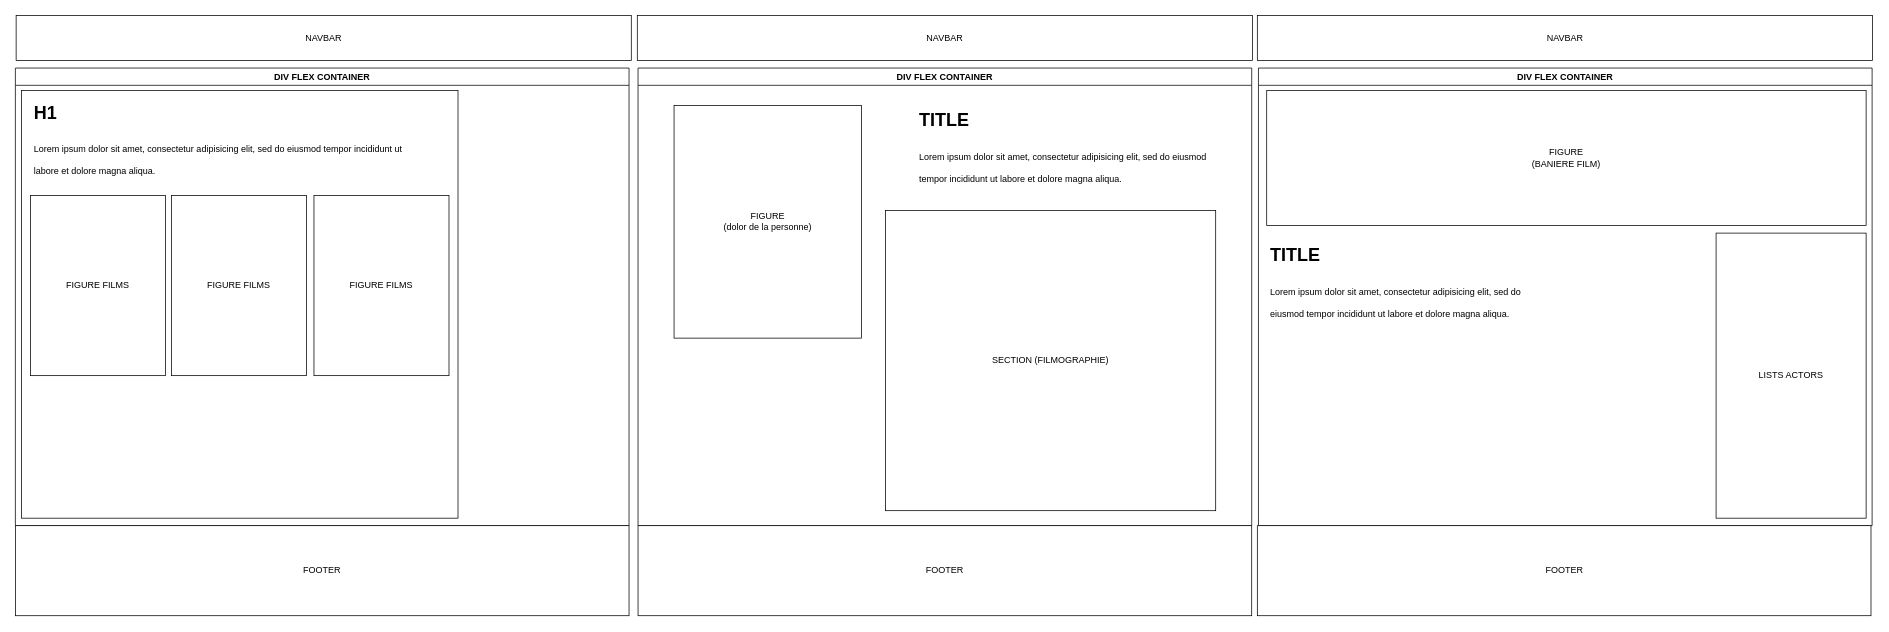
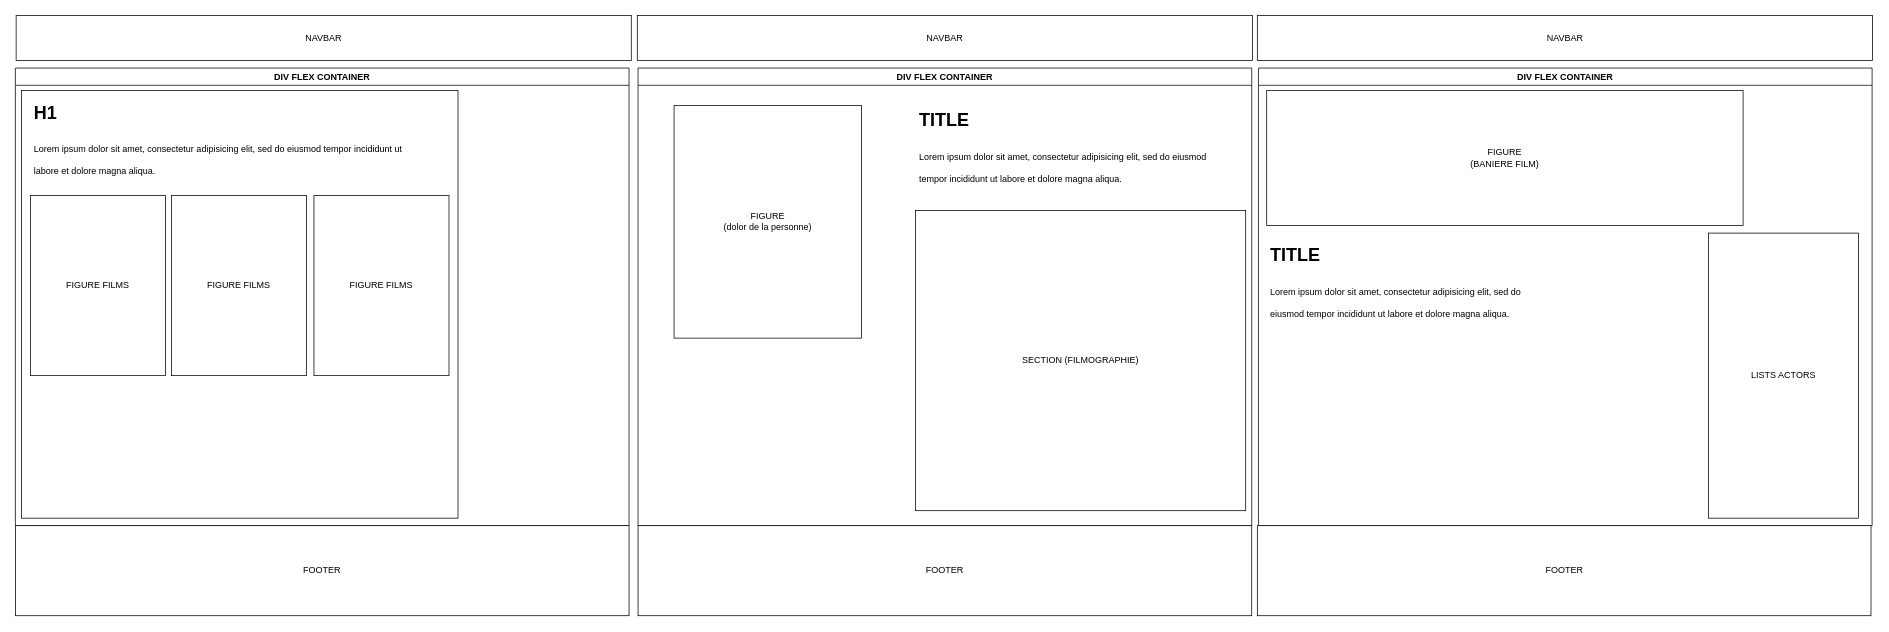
(1566, 158) -> (1505, 158)
(1050, 360) -> (1080, 360)
(1791, 375) -> (1783, 375)
